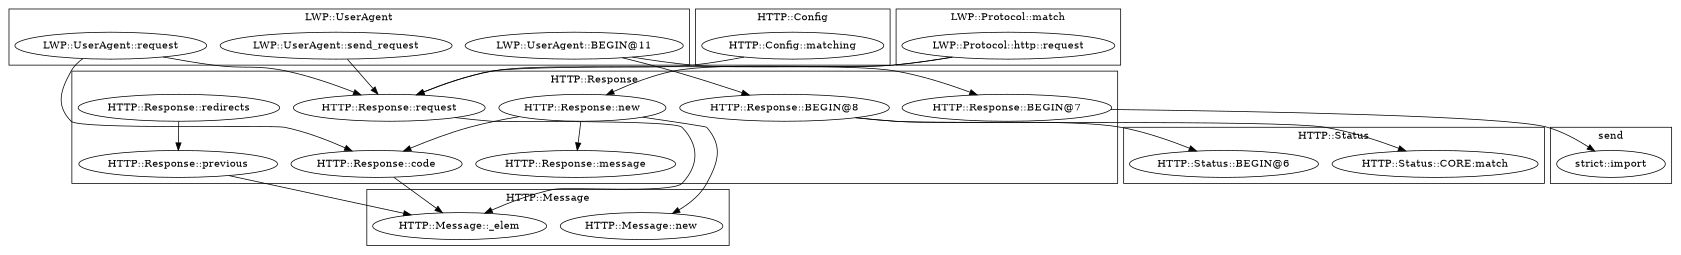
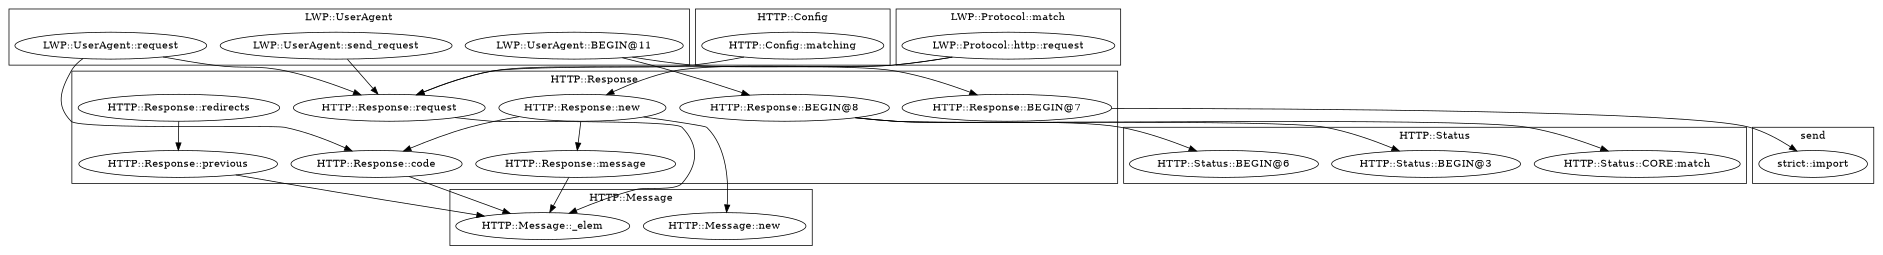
none -> (1426, 164)
none -> (559, 194)
